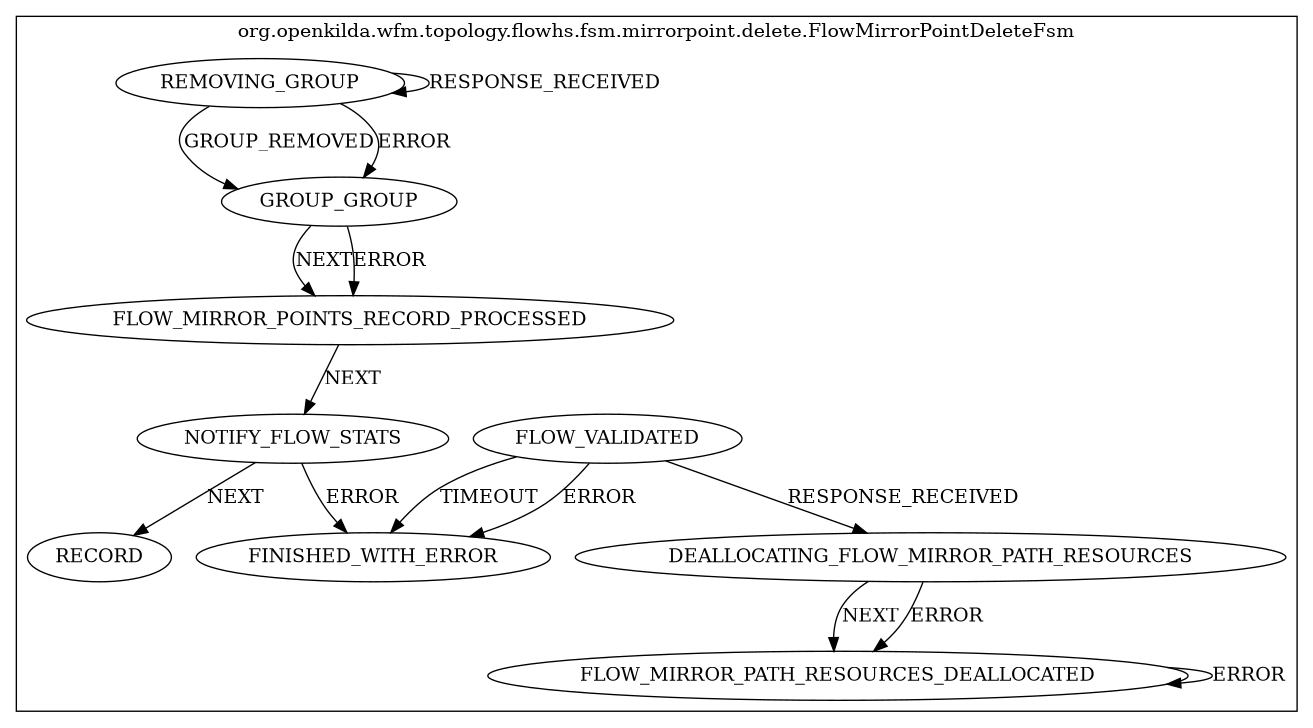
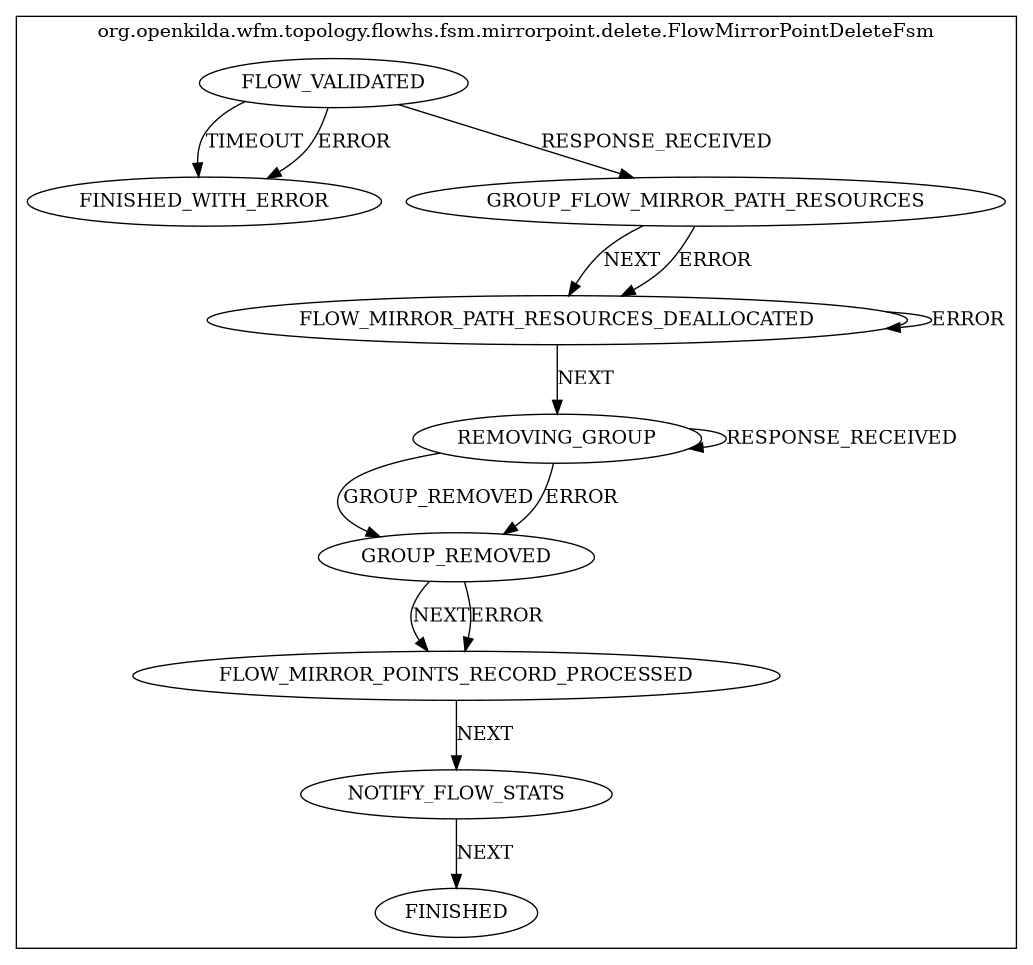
(339, 202) -> (456, 557)
none -> (557, 373)
(317, 494) -> none
(99, 557) -> (456, 913)
(931, 557) -> (706, 202)
